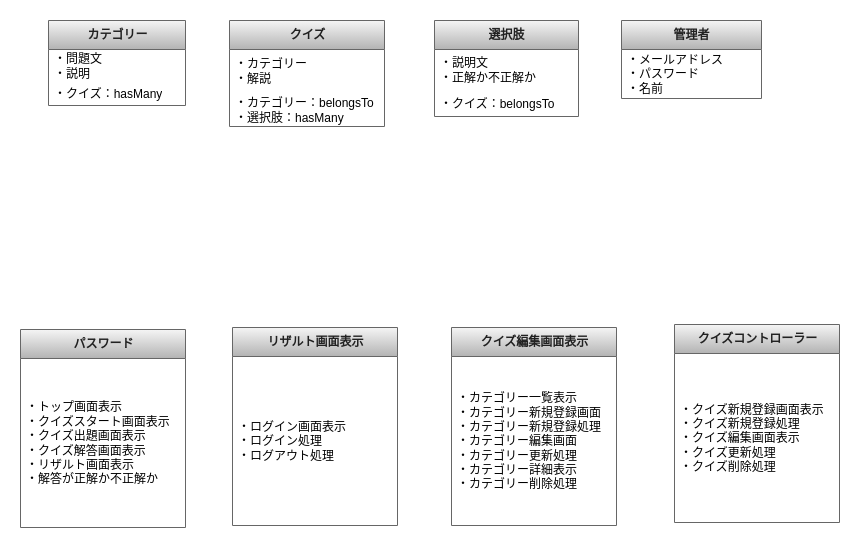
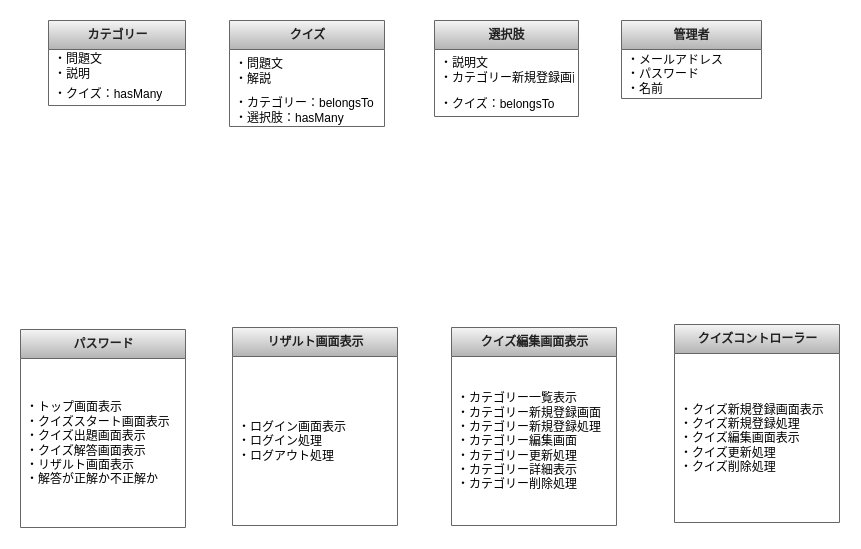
(489, 71) -> (513, 71)
(272, 72) -> (260, 72)
